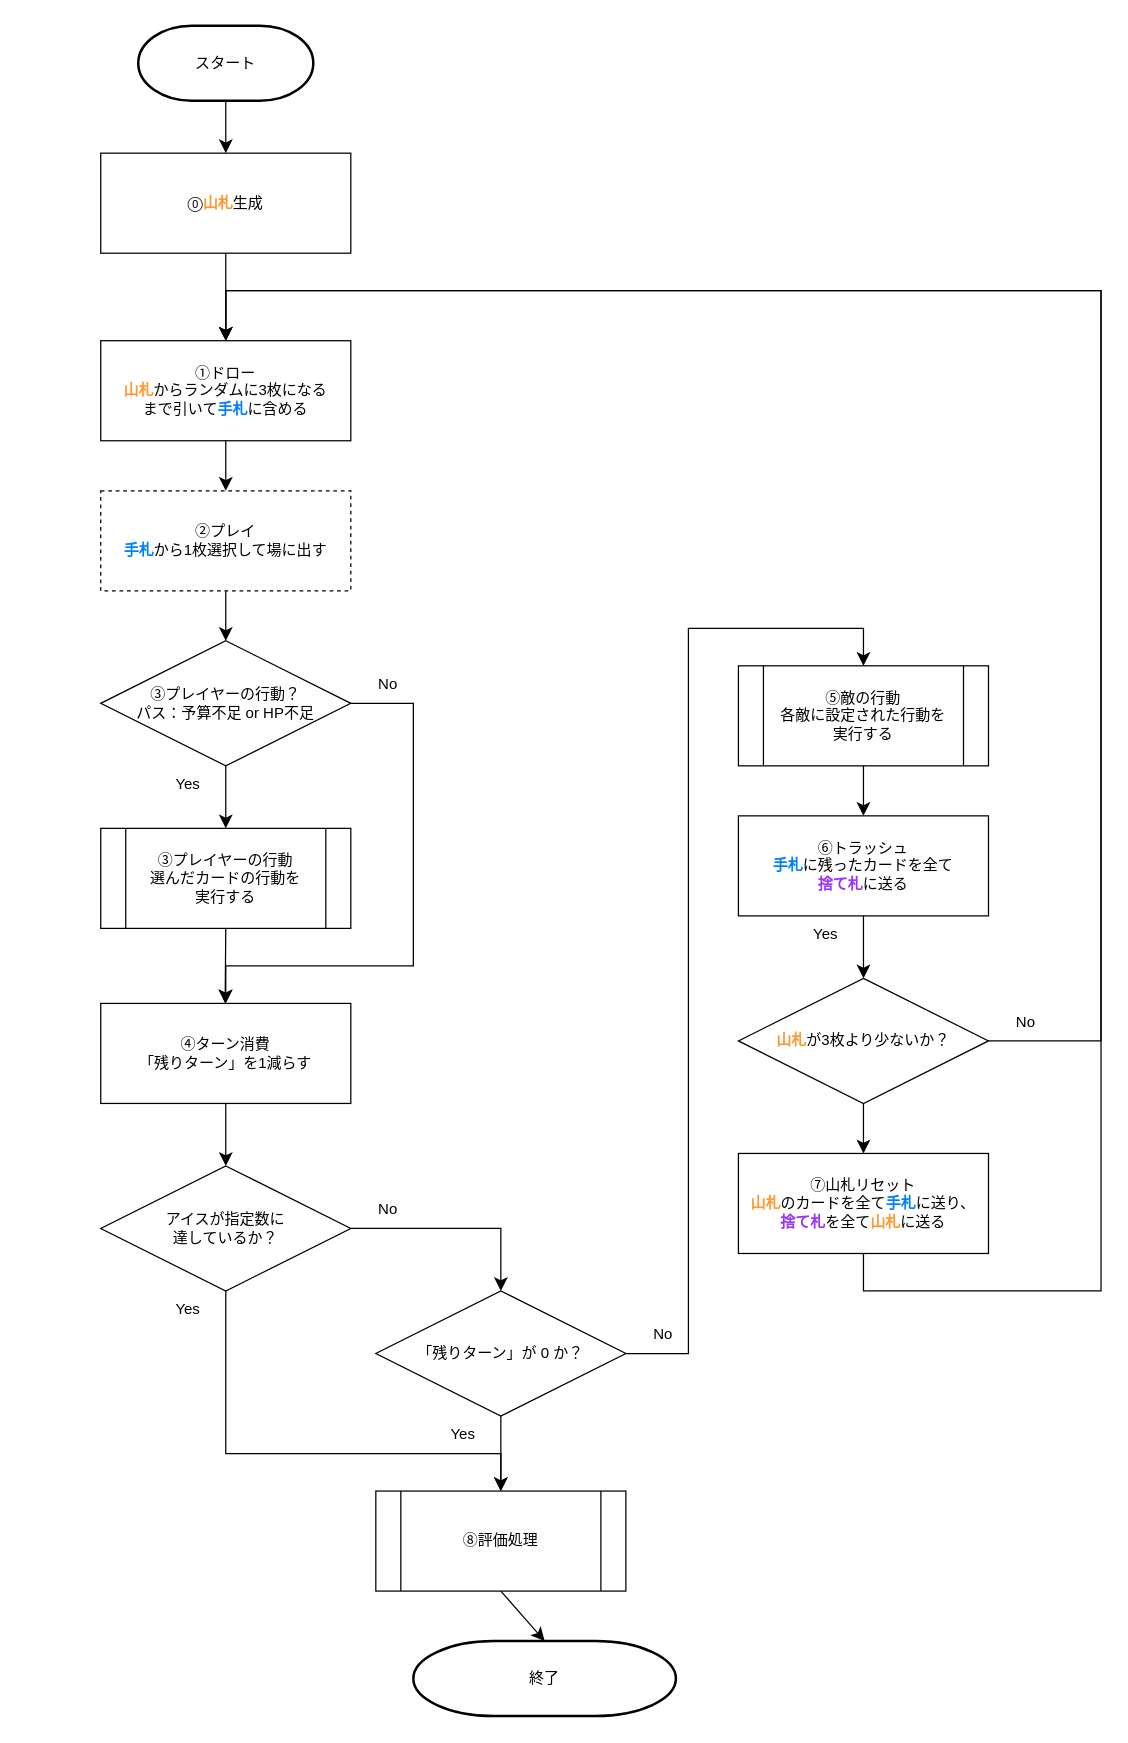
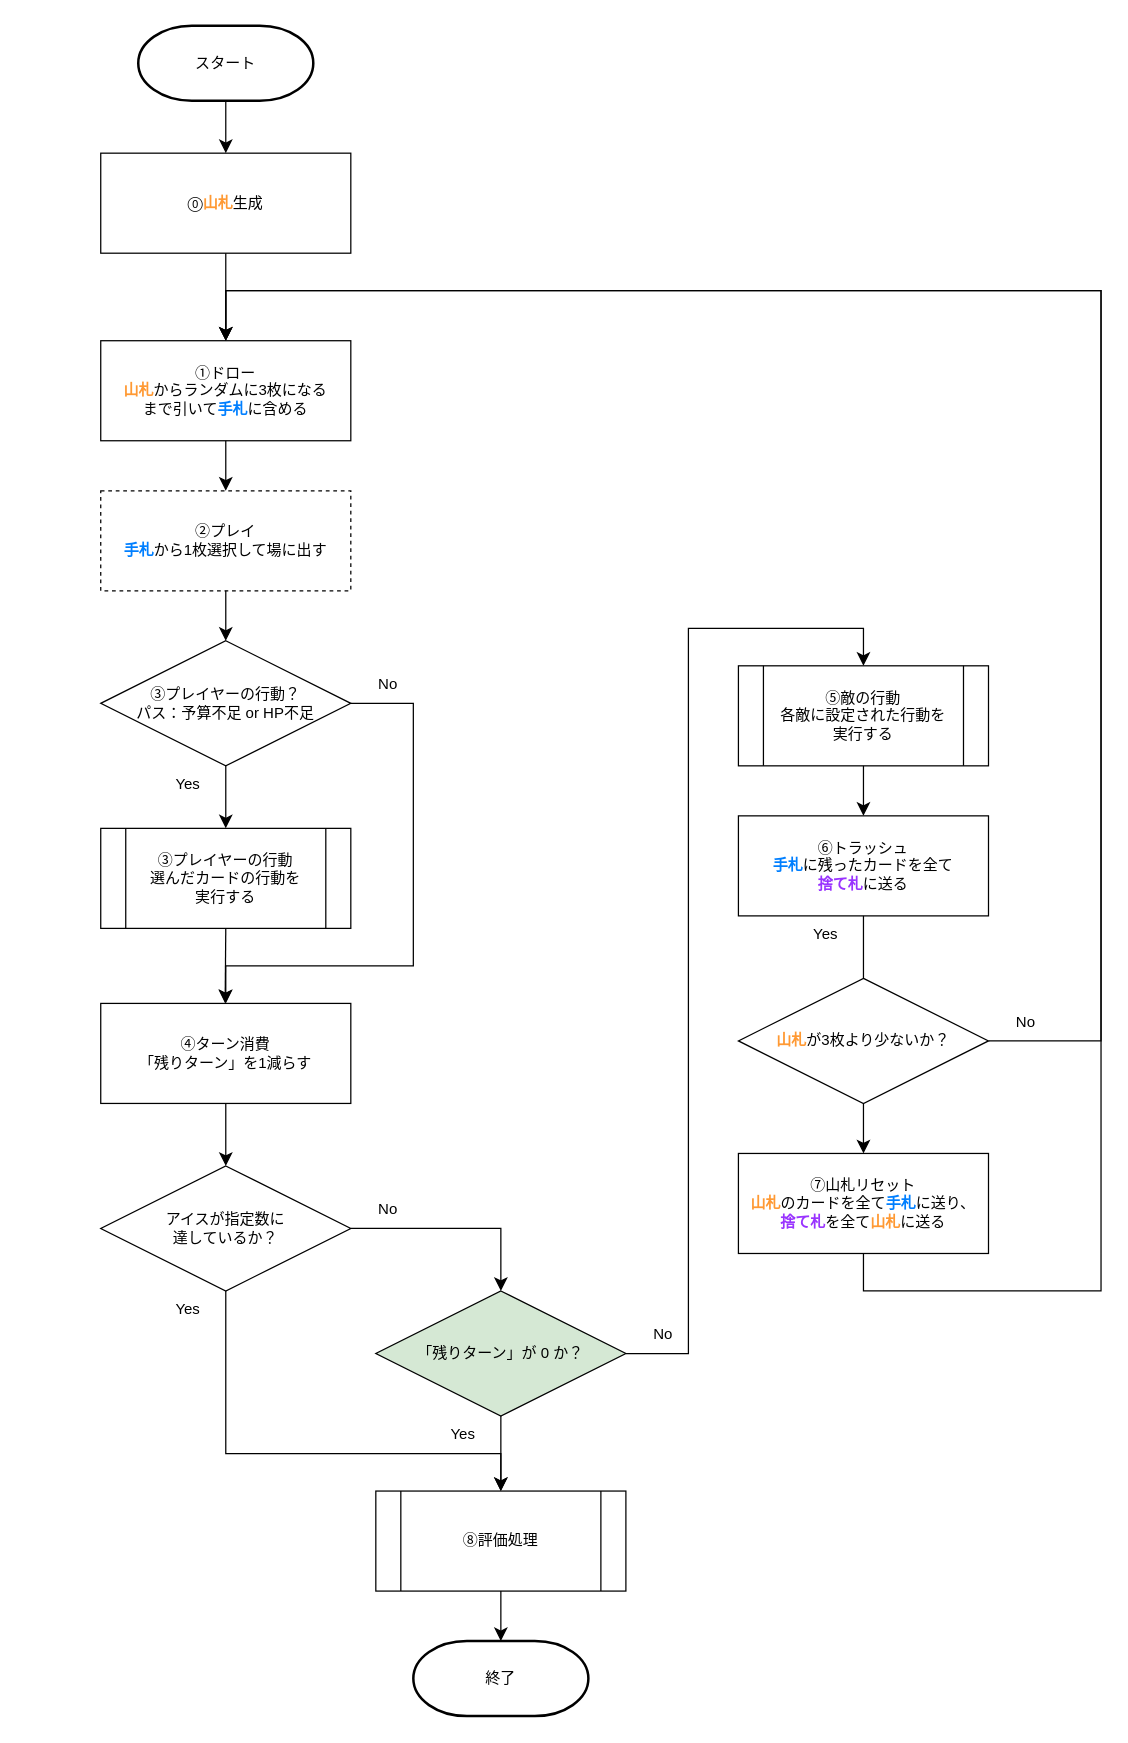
(863, 966) -> (863, 971)
(501, 1353) -> (501, 1353)
(544, 1678) -> (501, 1678)
